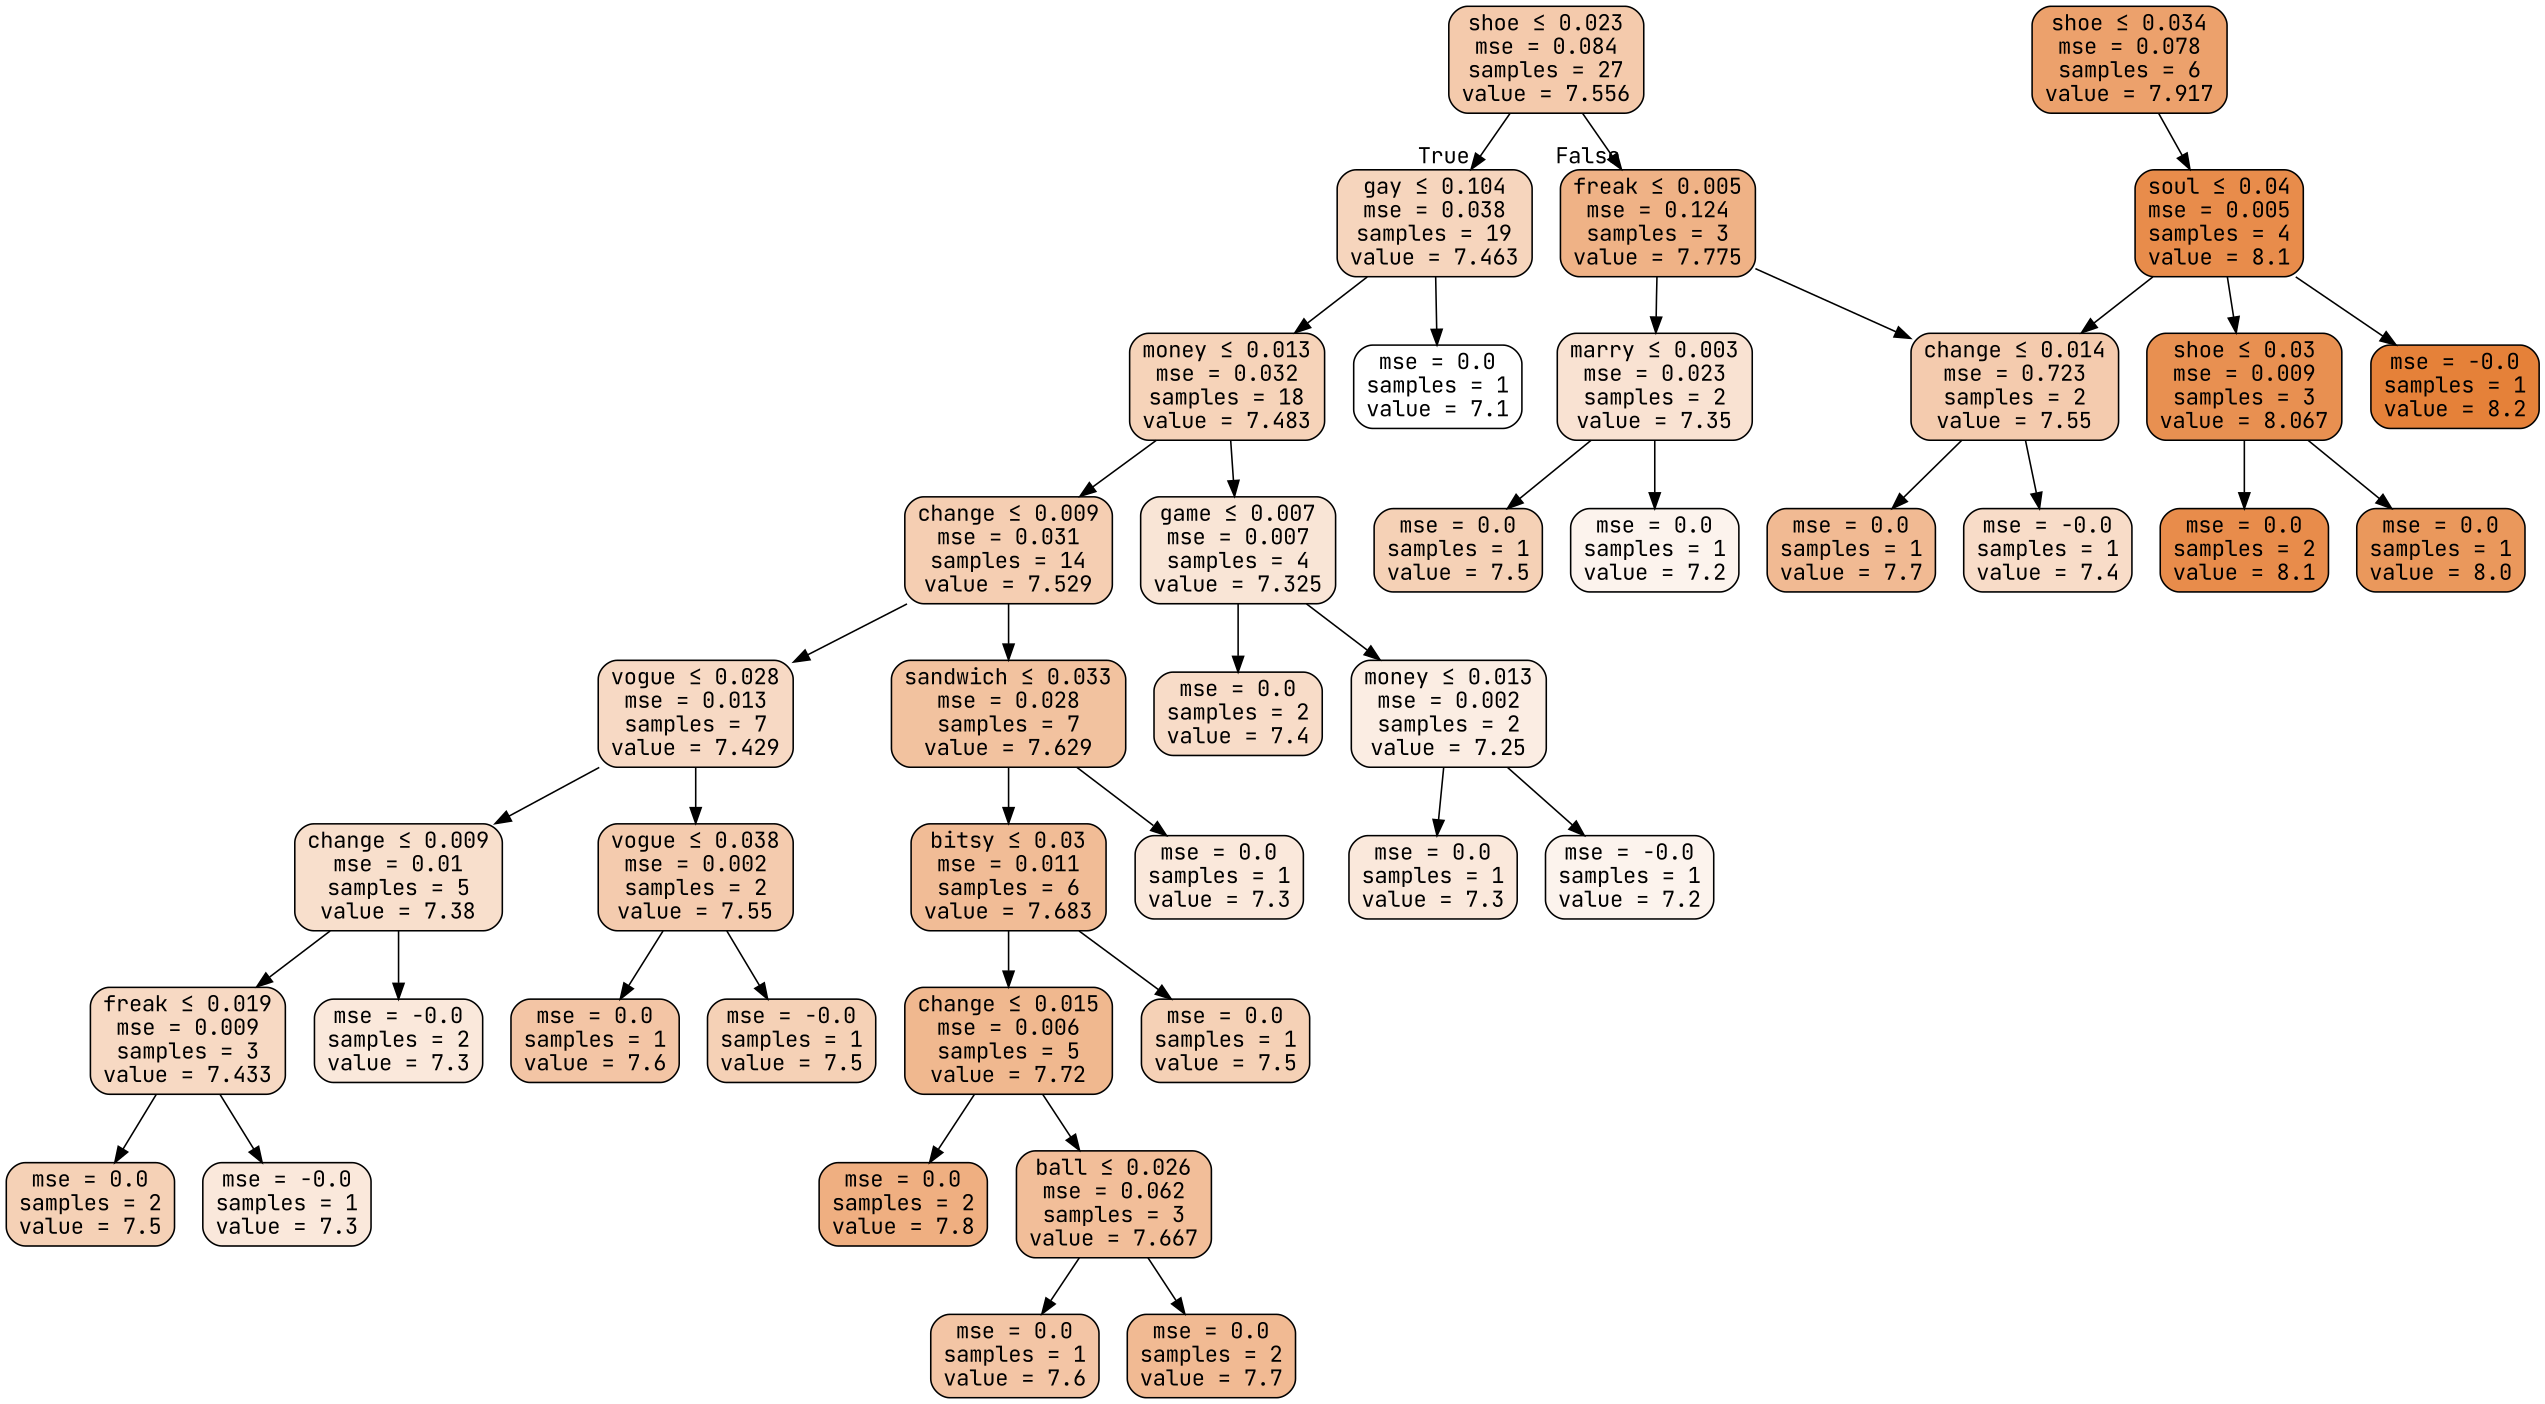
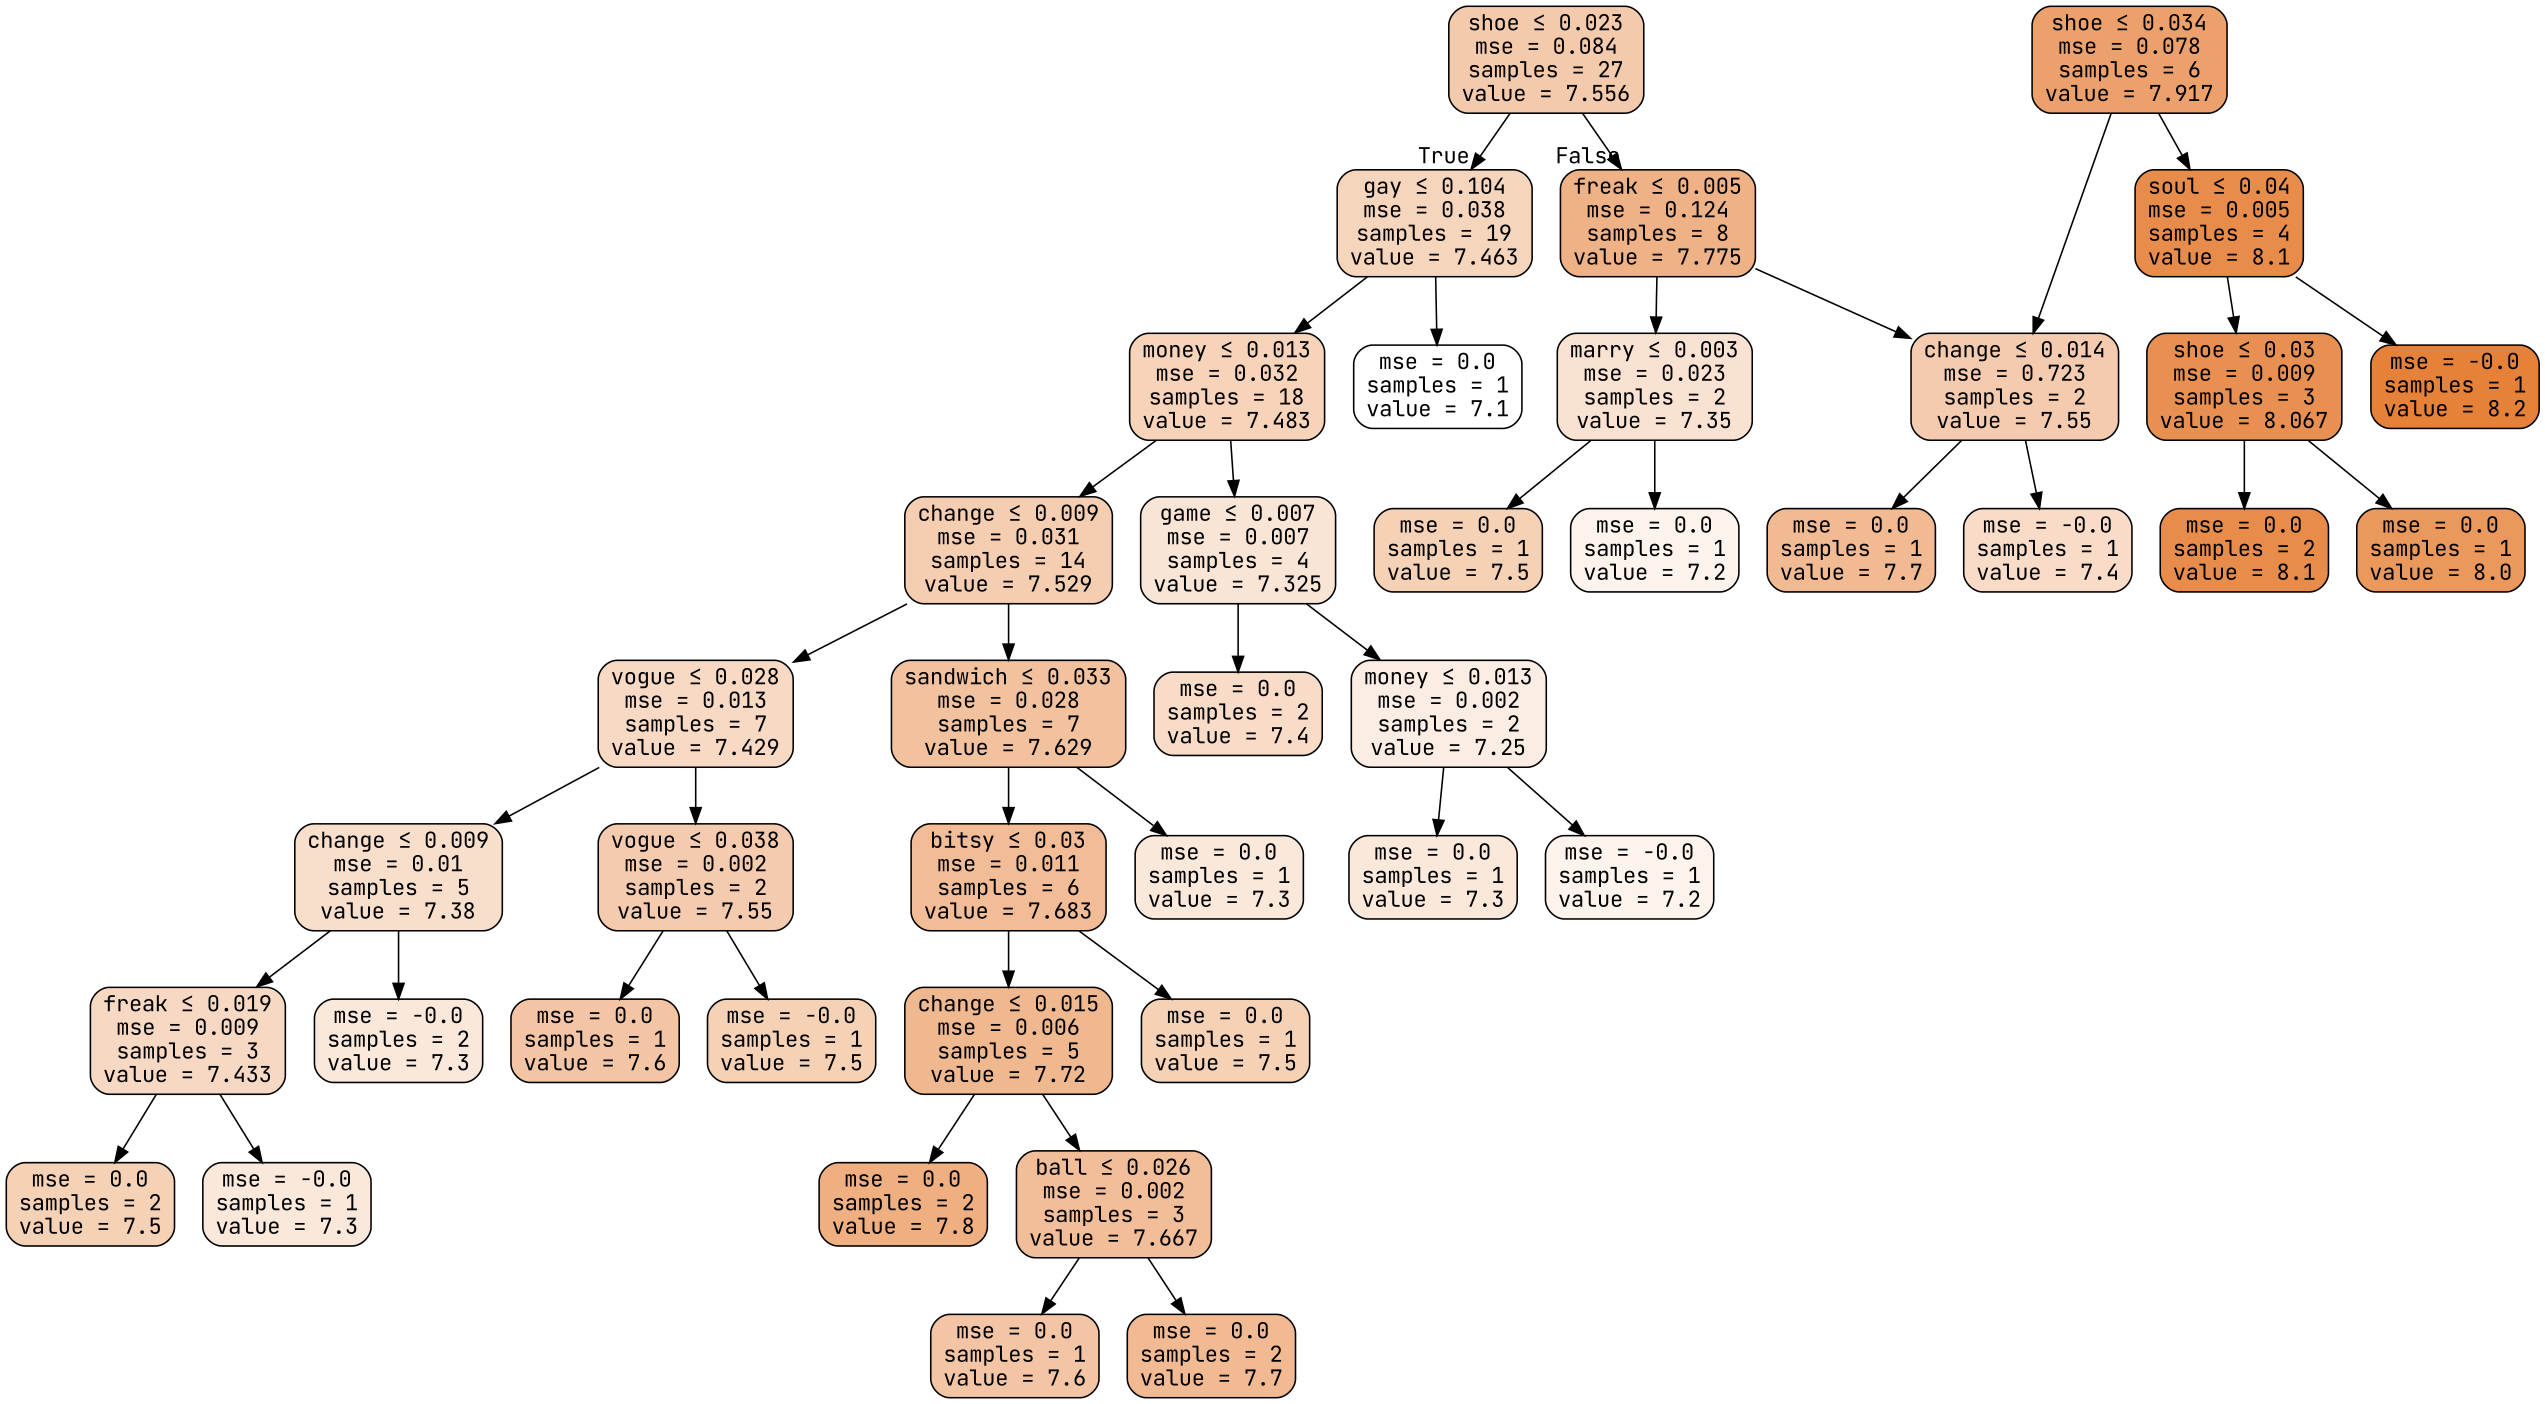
(1658, 234) -> (1658, 234)
(2123, 300) -> (2075, 216)
(1114, 1192) -> (1114, 1192)
